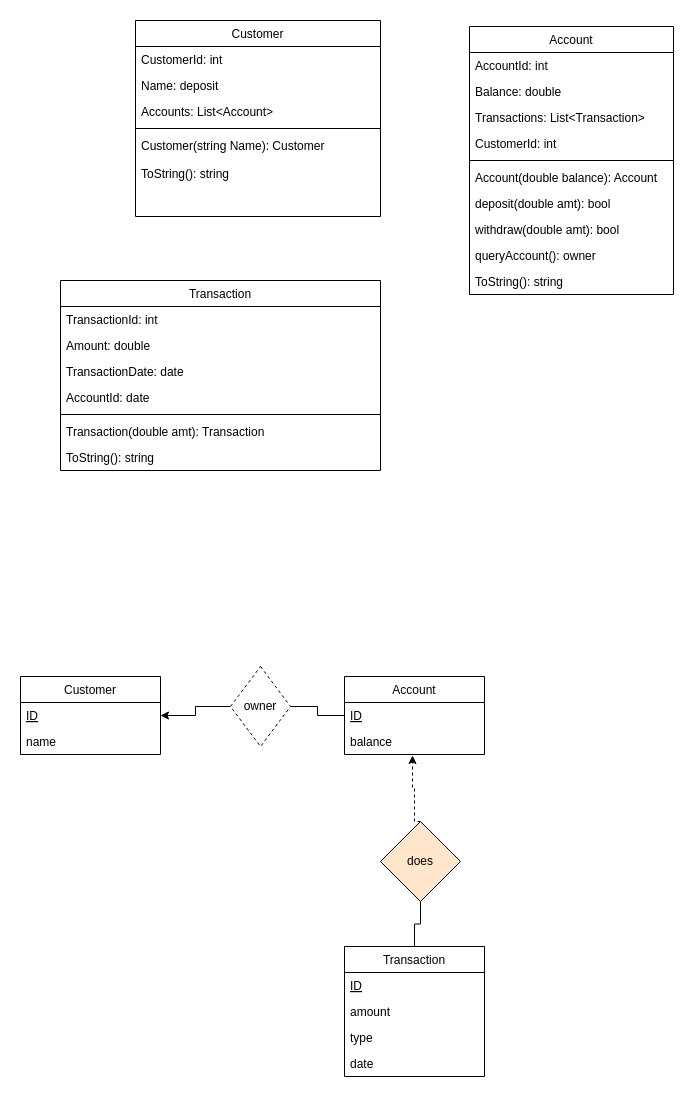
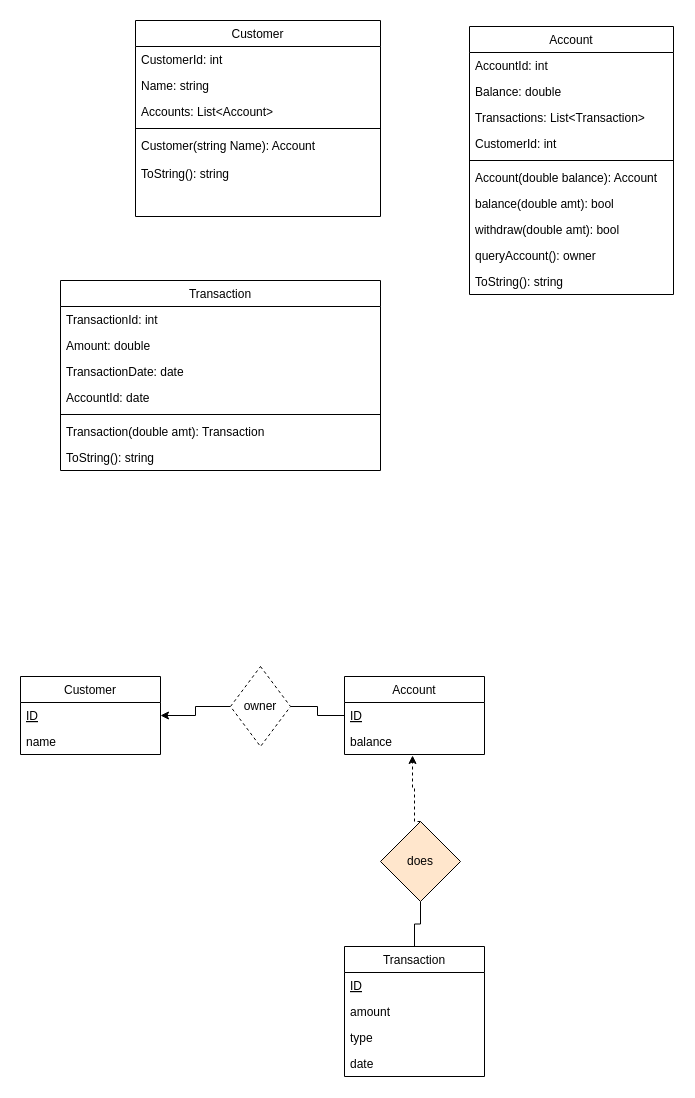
(180, 86) -> (177, 86)
(239, 146) -> (236, 146)
(550, 204) -> (550, 204)
